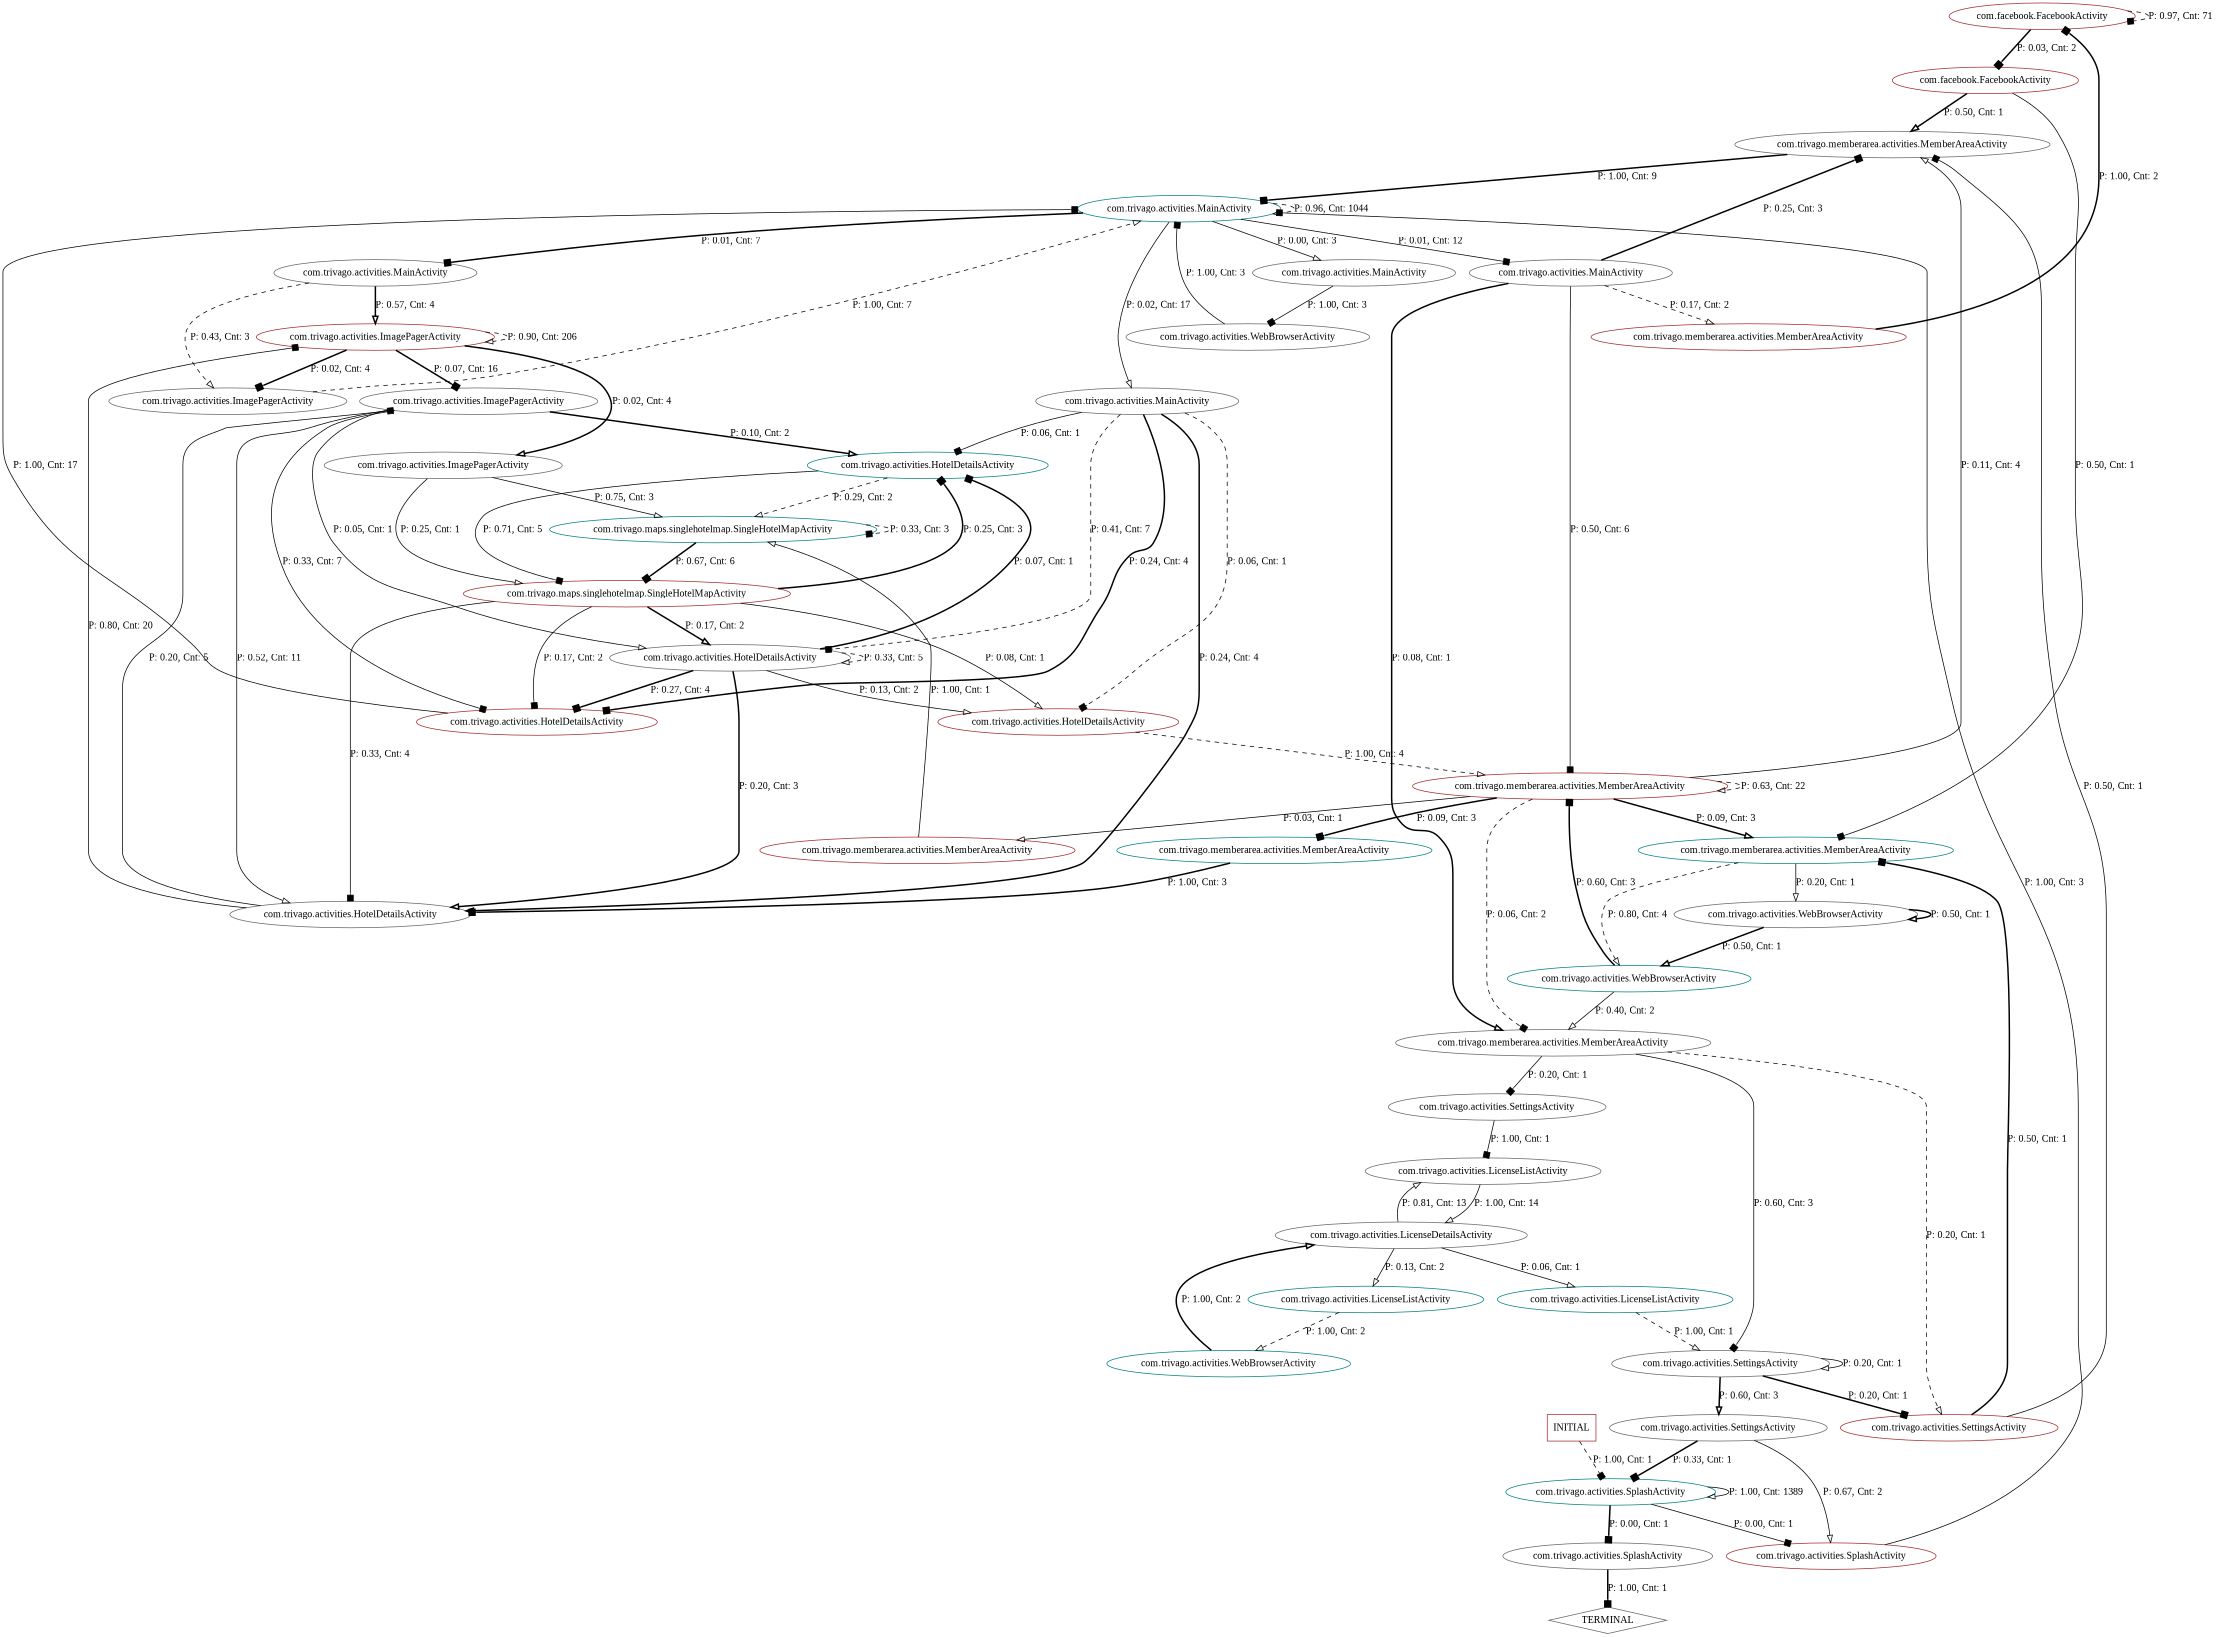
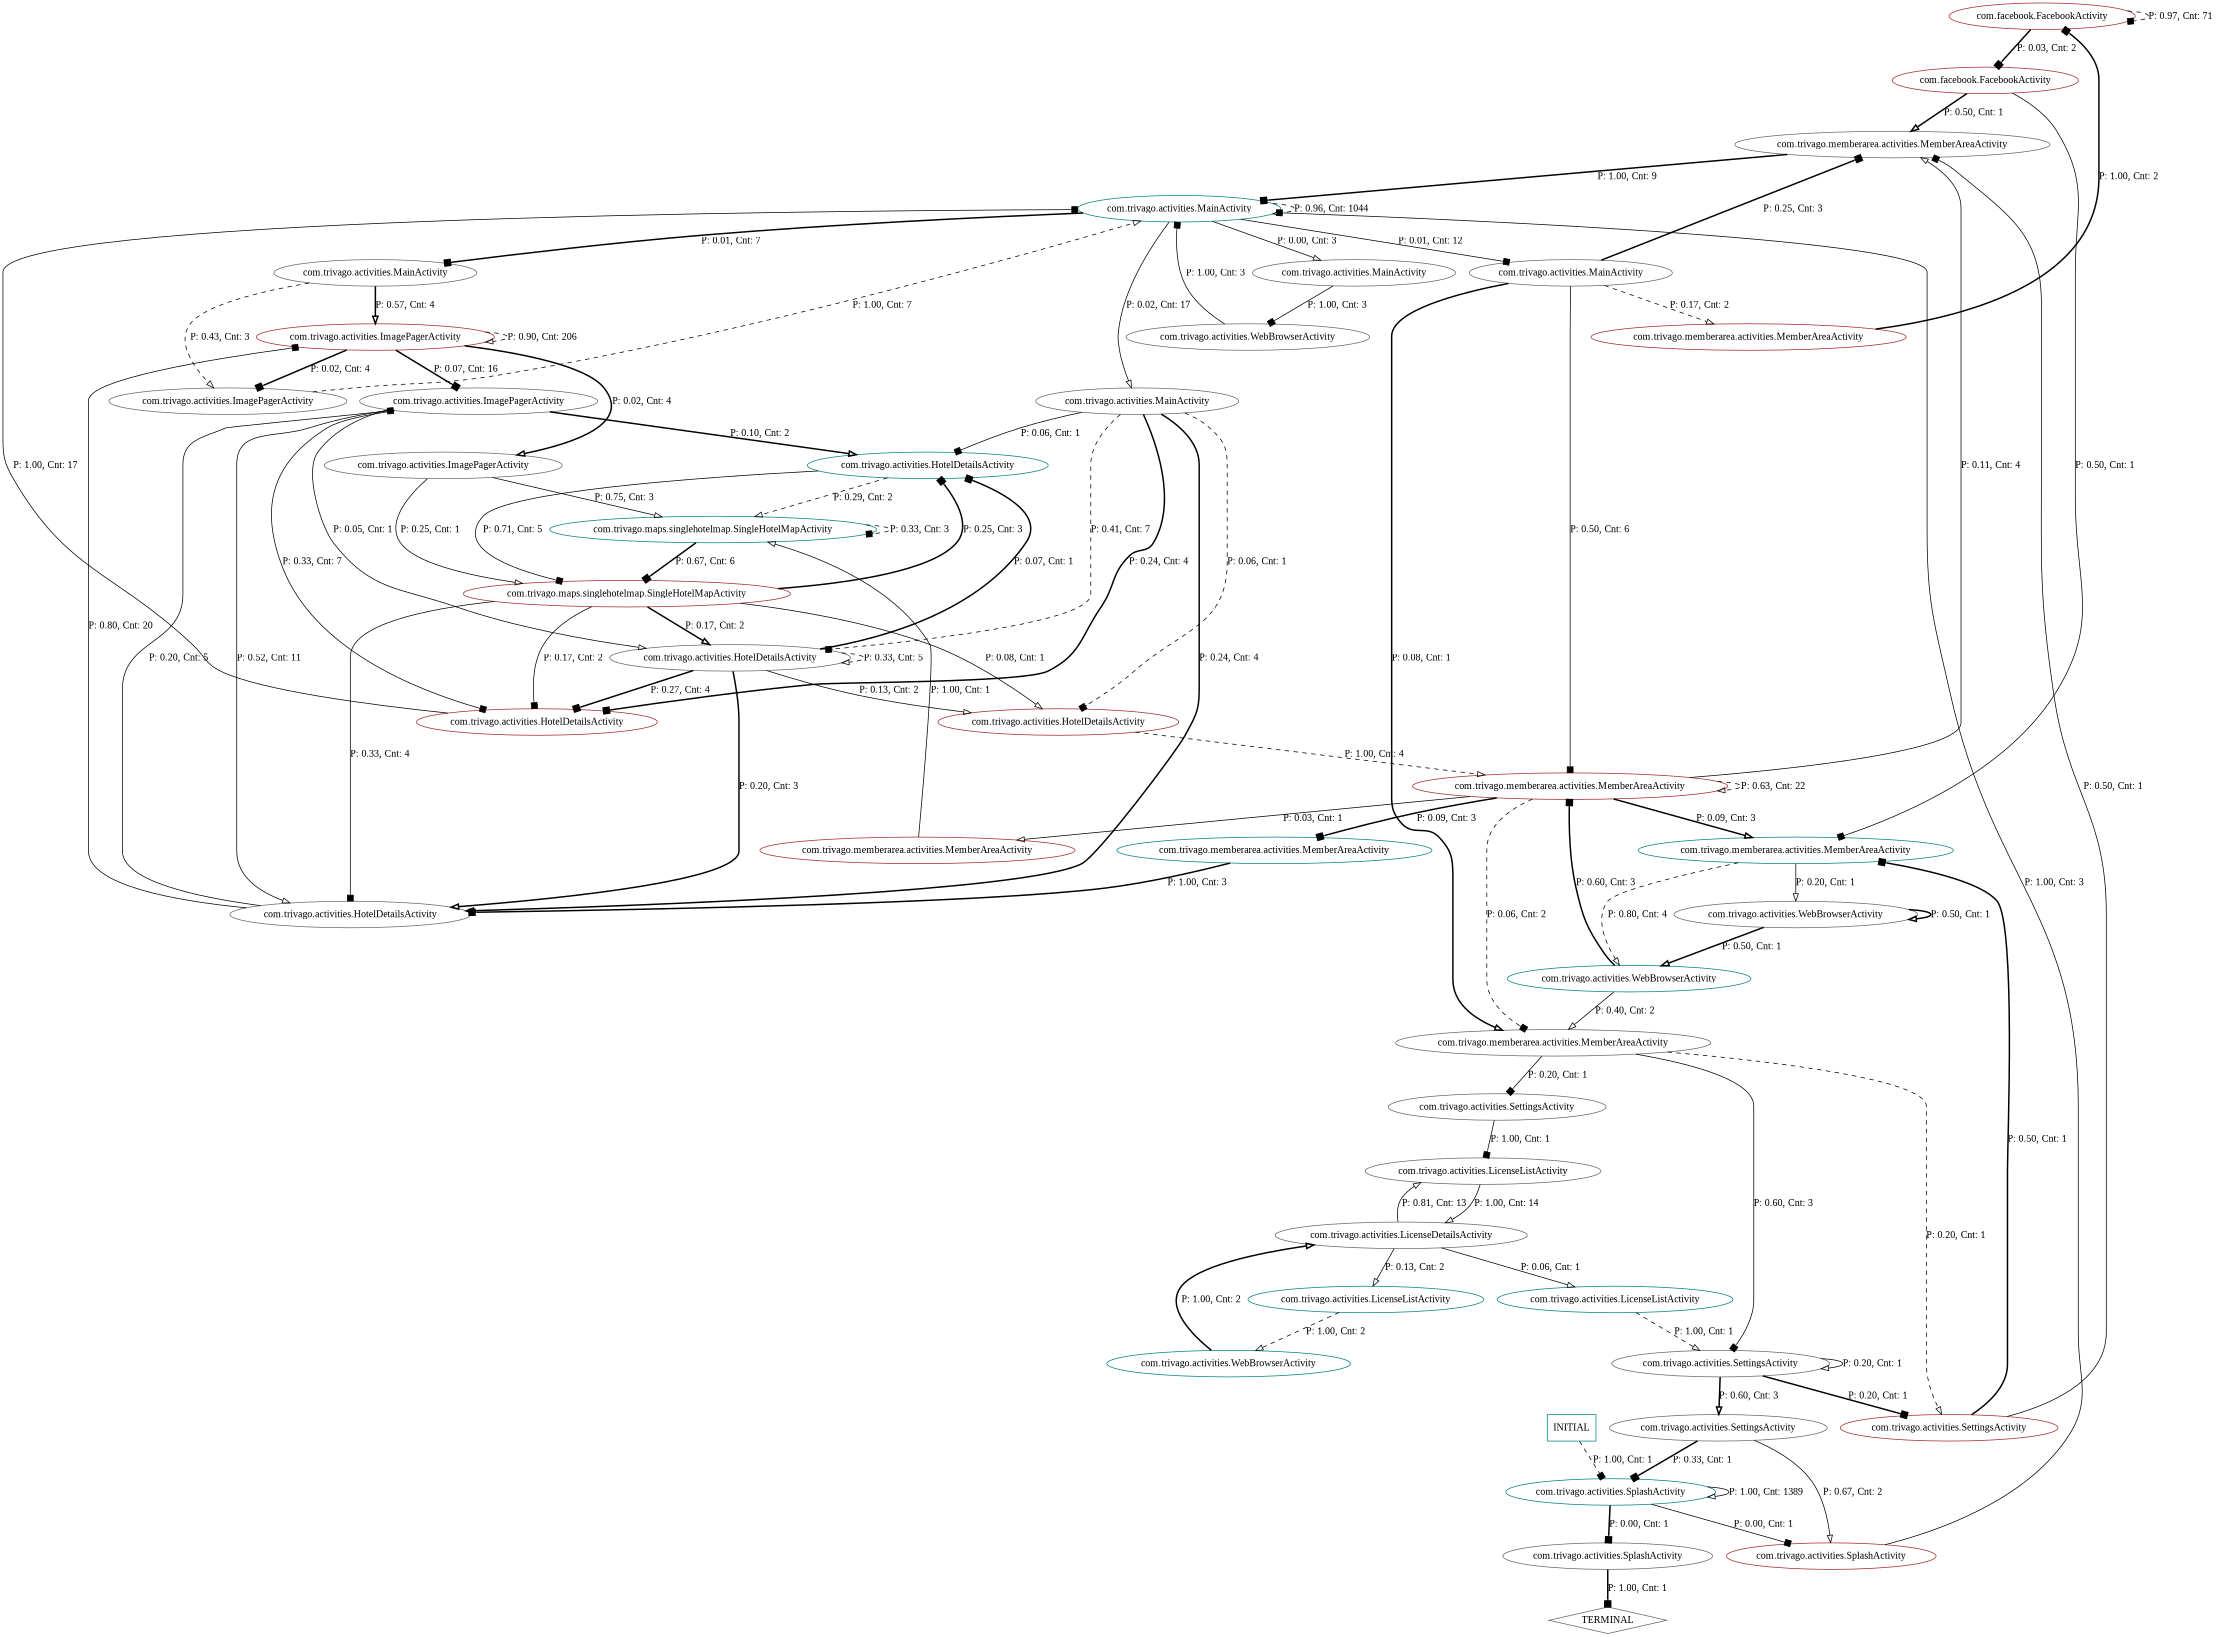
(1572, 1428) -> (1572, 1428)
